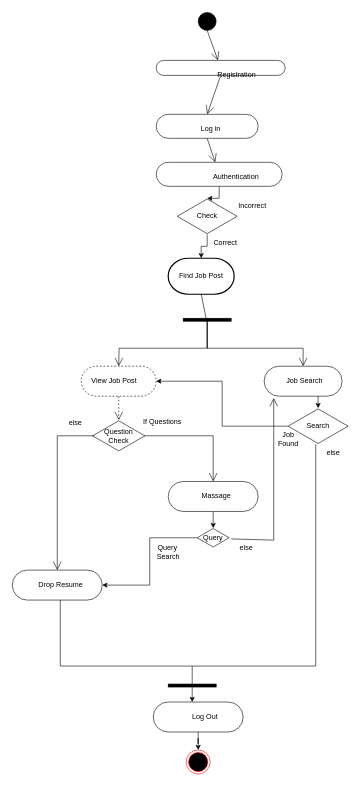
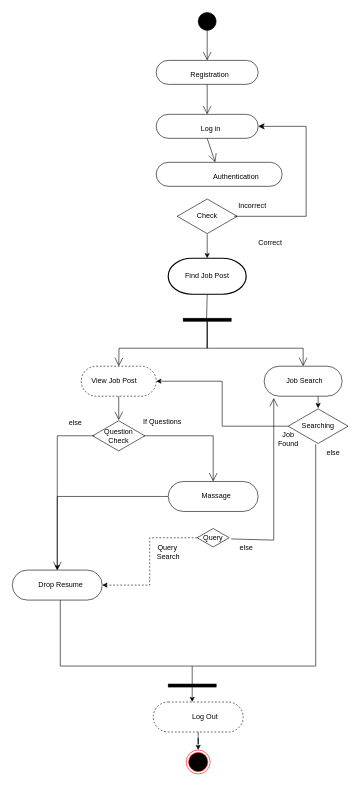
(221, 68) -> (207, 72)
none -> (286, 126)
(216, 198) -> none
(225, 243) -> (270, 243)
(201, 276) -> (207, 276)
(119, 408) -> (119, 408)
(318, 426) -> (318, 426)
(213, 523) -> (114, 497)
(150, 560) -> (150, 560)
(198, 717) -> (198, 717)
